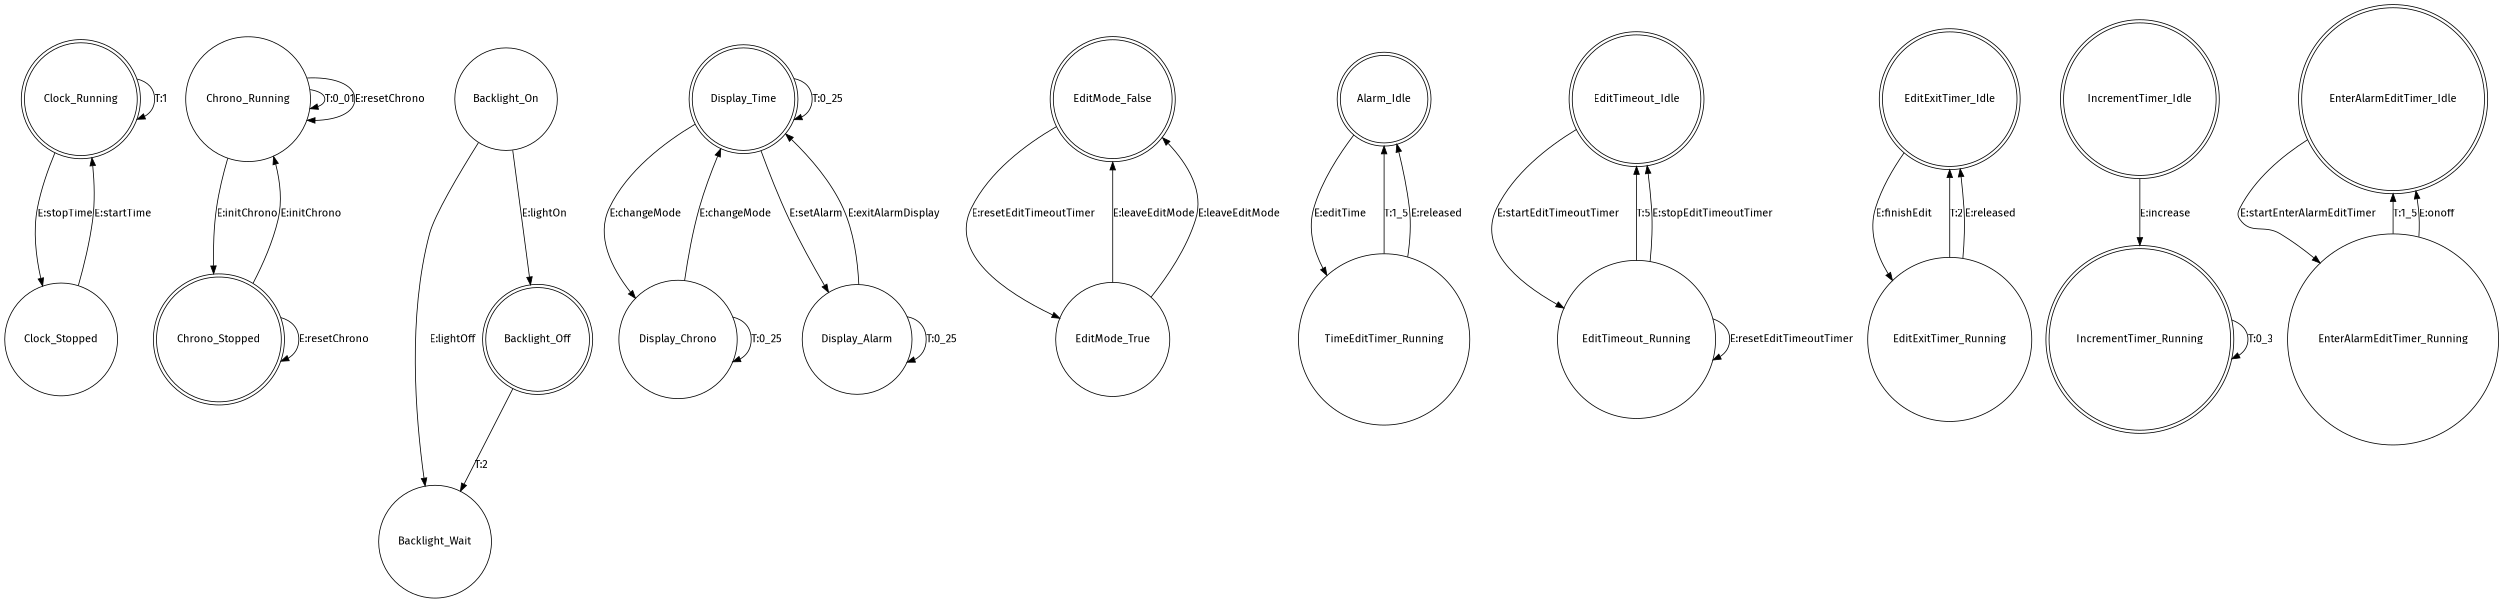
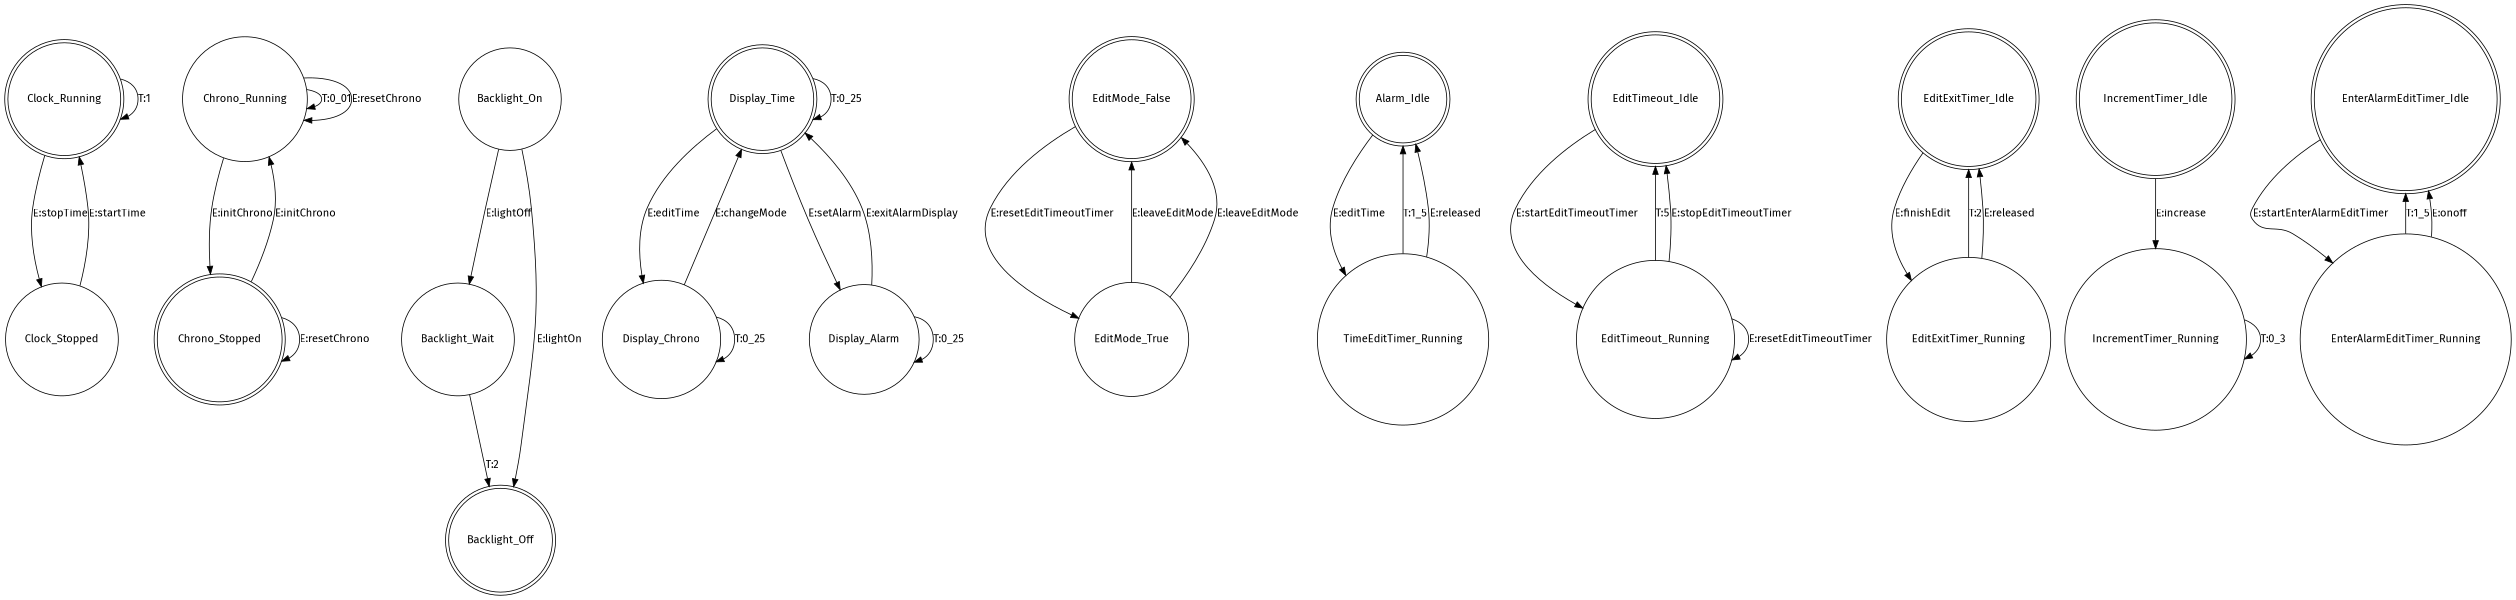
(645, 214) -> (674, 214)
(2140, 339) -> (2156, 339)
(489, 436) -> (479, 437)
